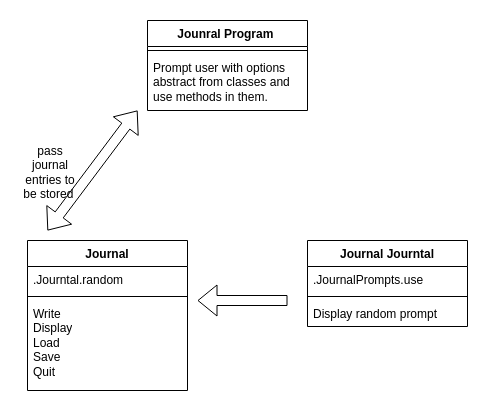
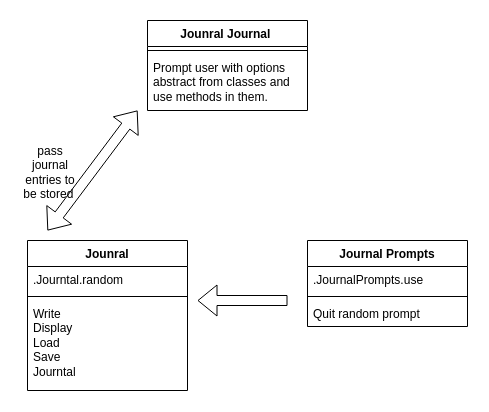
(228, 35) -> (228, 35)
(108, 255) -> (108, 255)
(388, 255) -> (388, 255)
(378, 315) -> (369, 315)
(54, 344) -> (59, 344)
